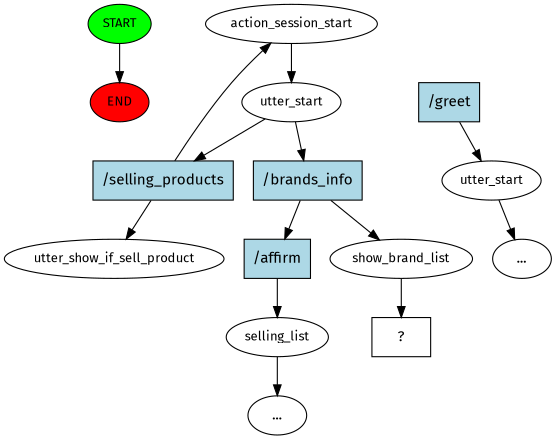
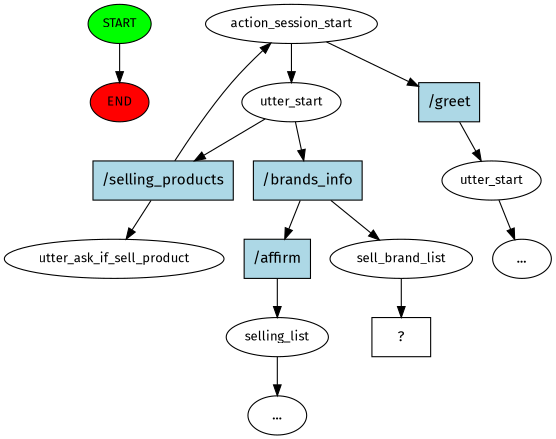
none -> (367, 62)
(114, 259) -> (114, 259)
(401, 259) -> (401, 259)
